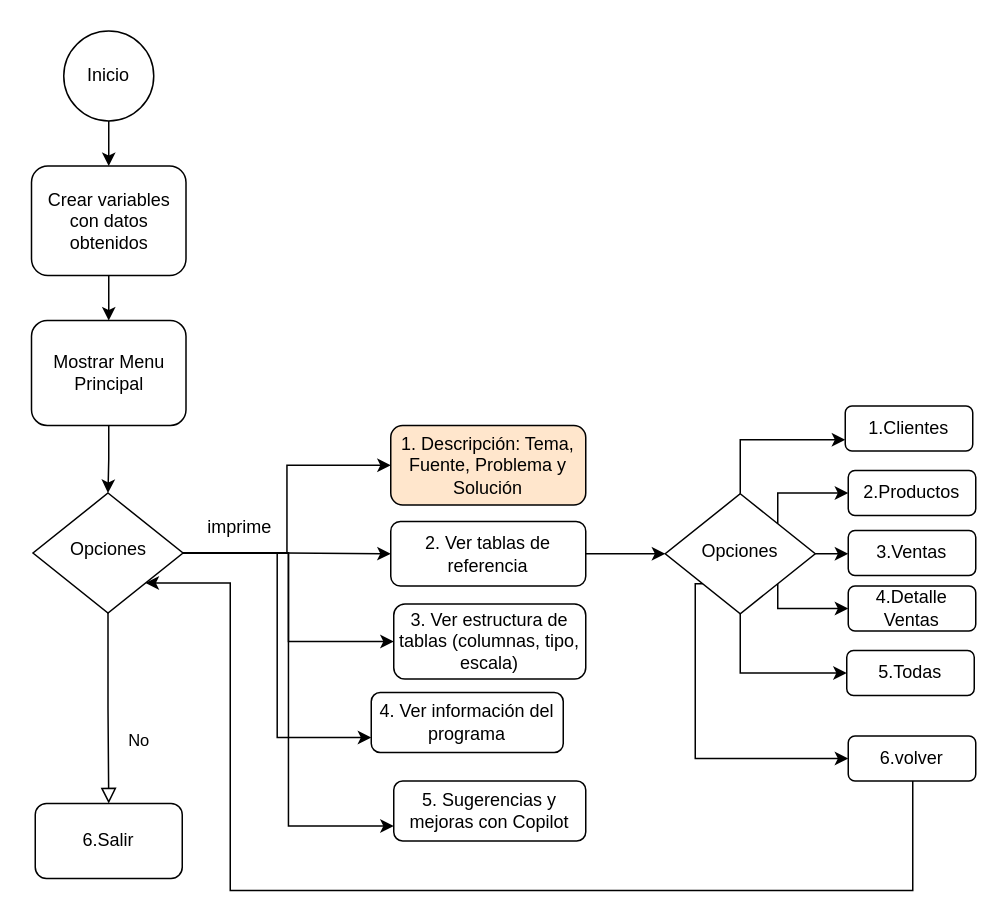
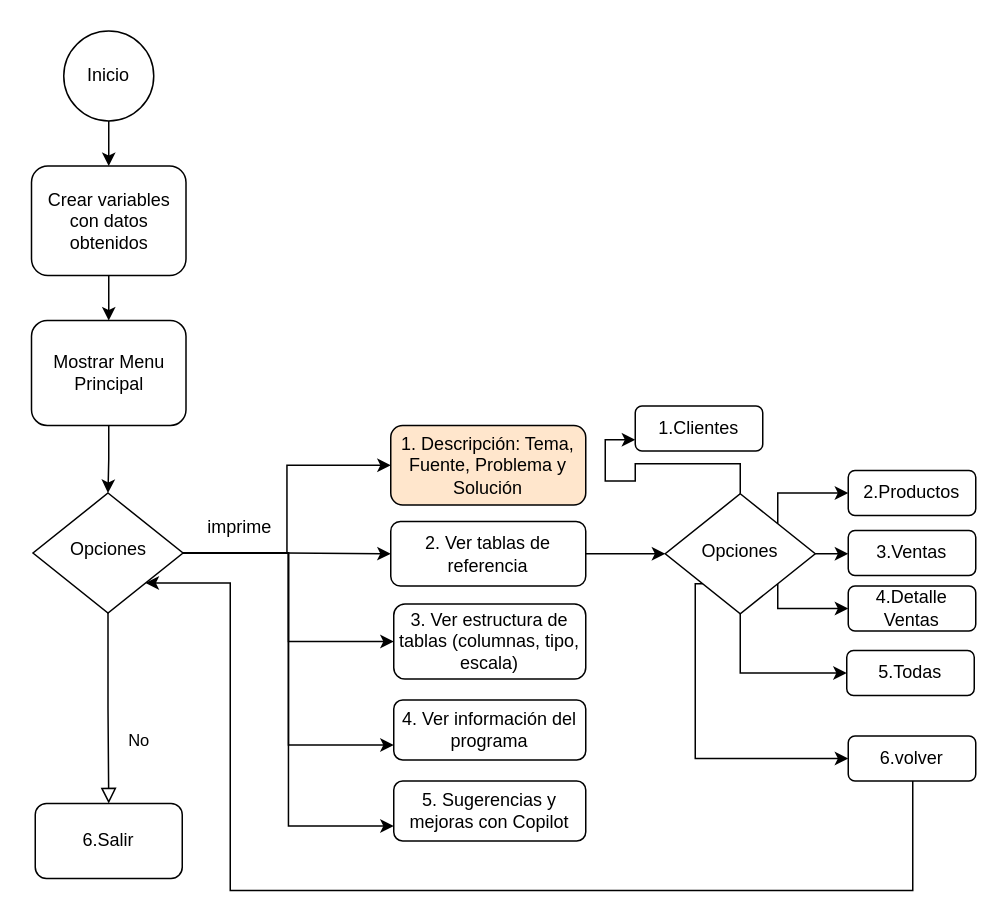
(909, 428) -> (699, 428)
(467, 722) -> (490, 730)
